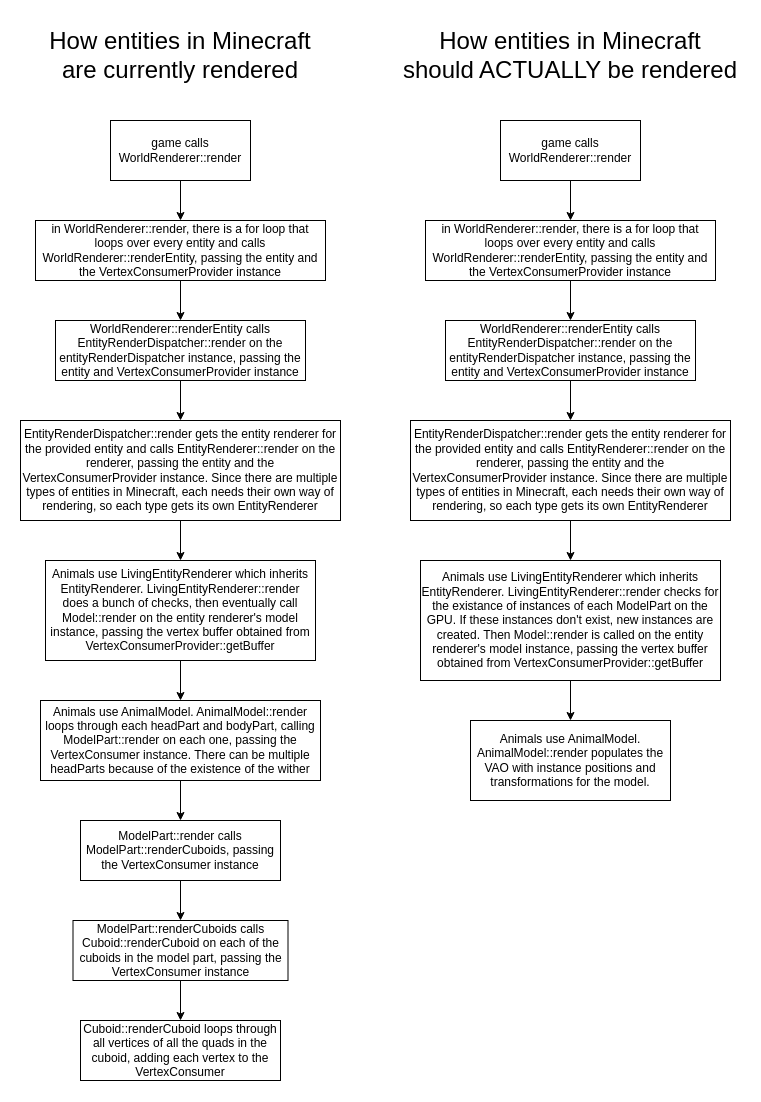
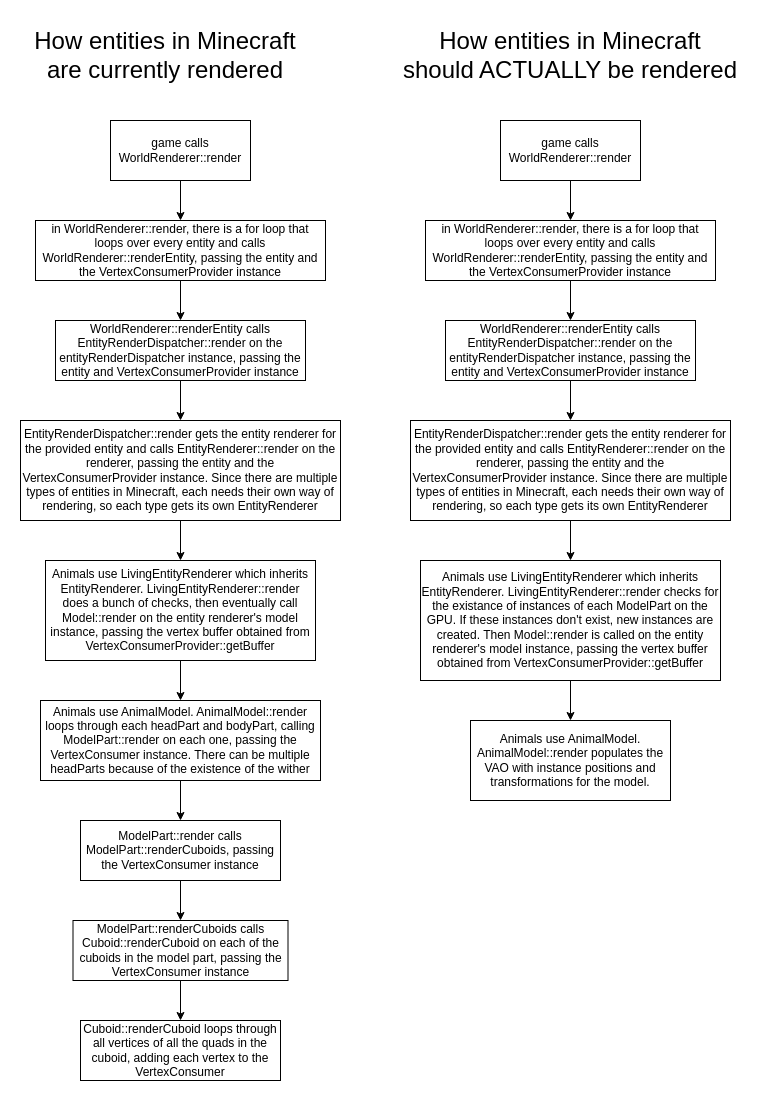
(181, 56) -> (166, 56)
